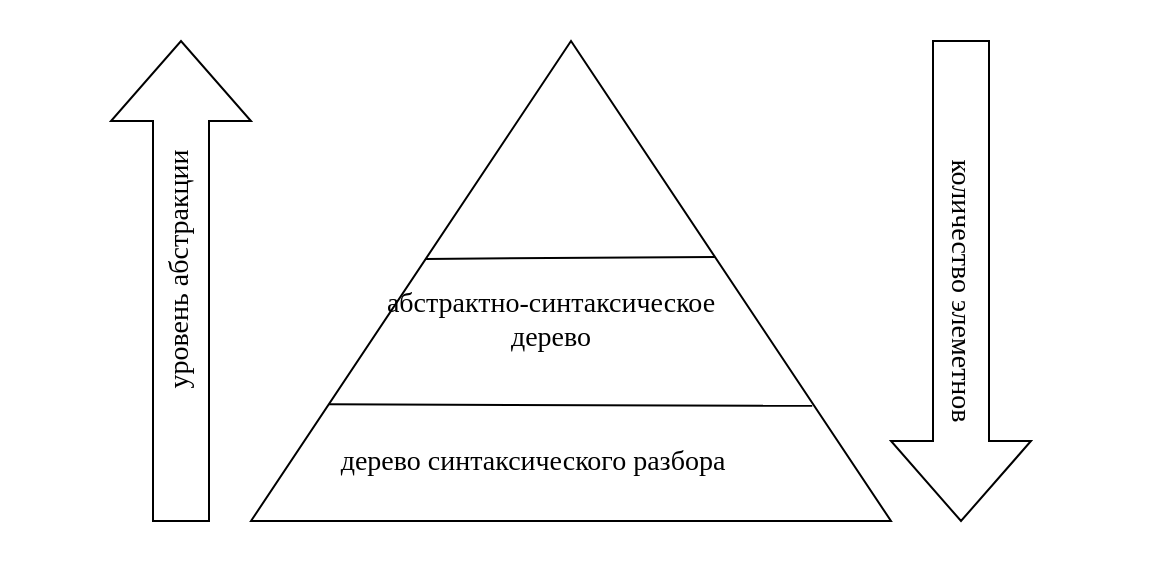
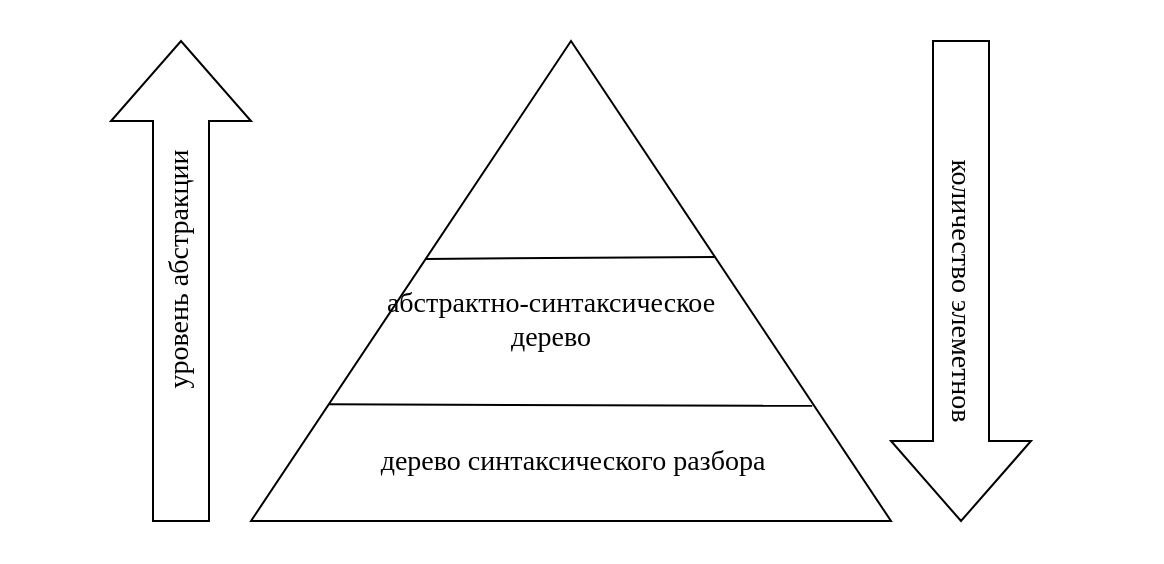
(533, 463) -> (573, 463)
